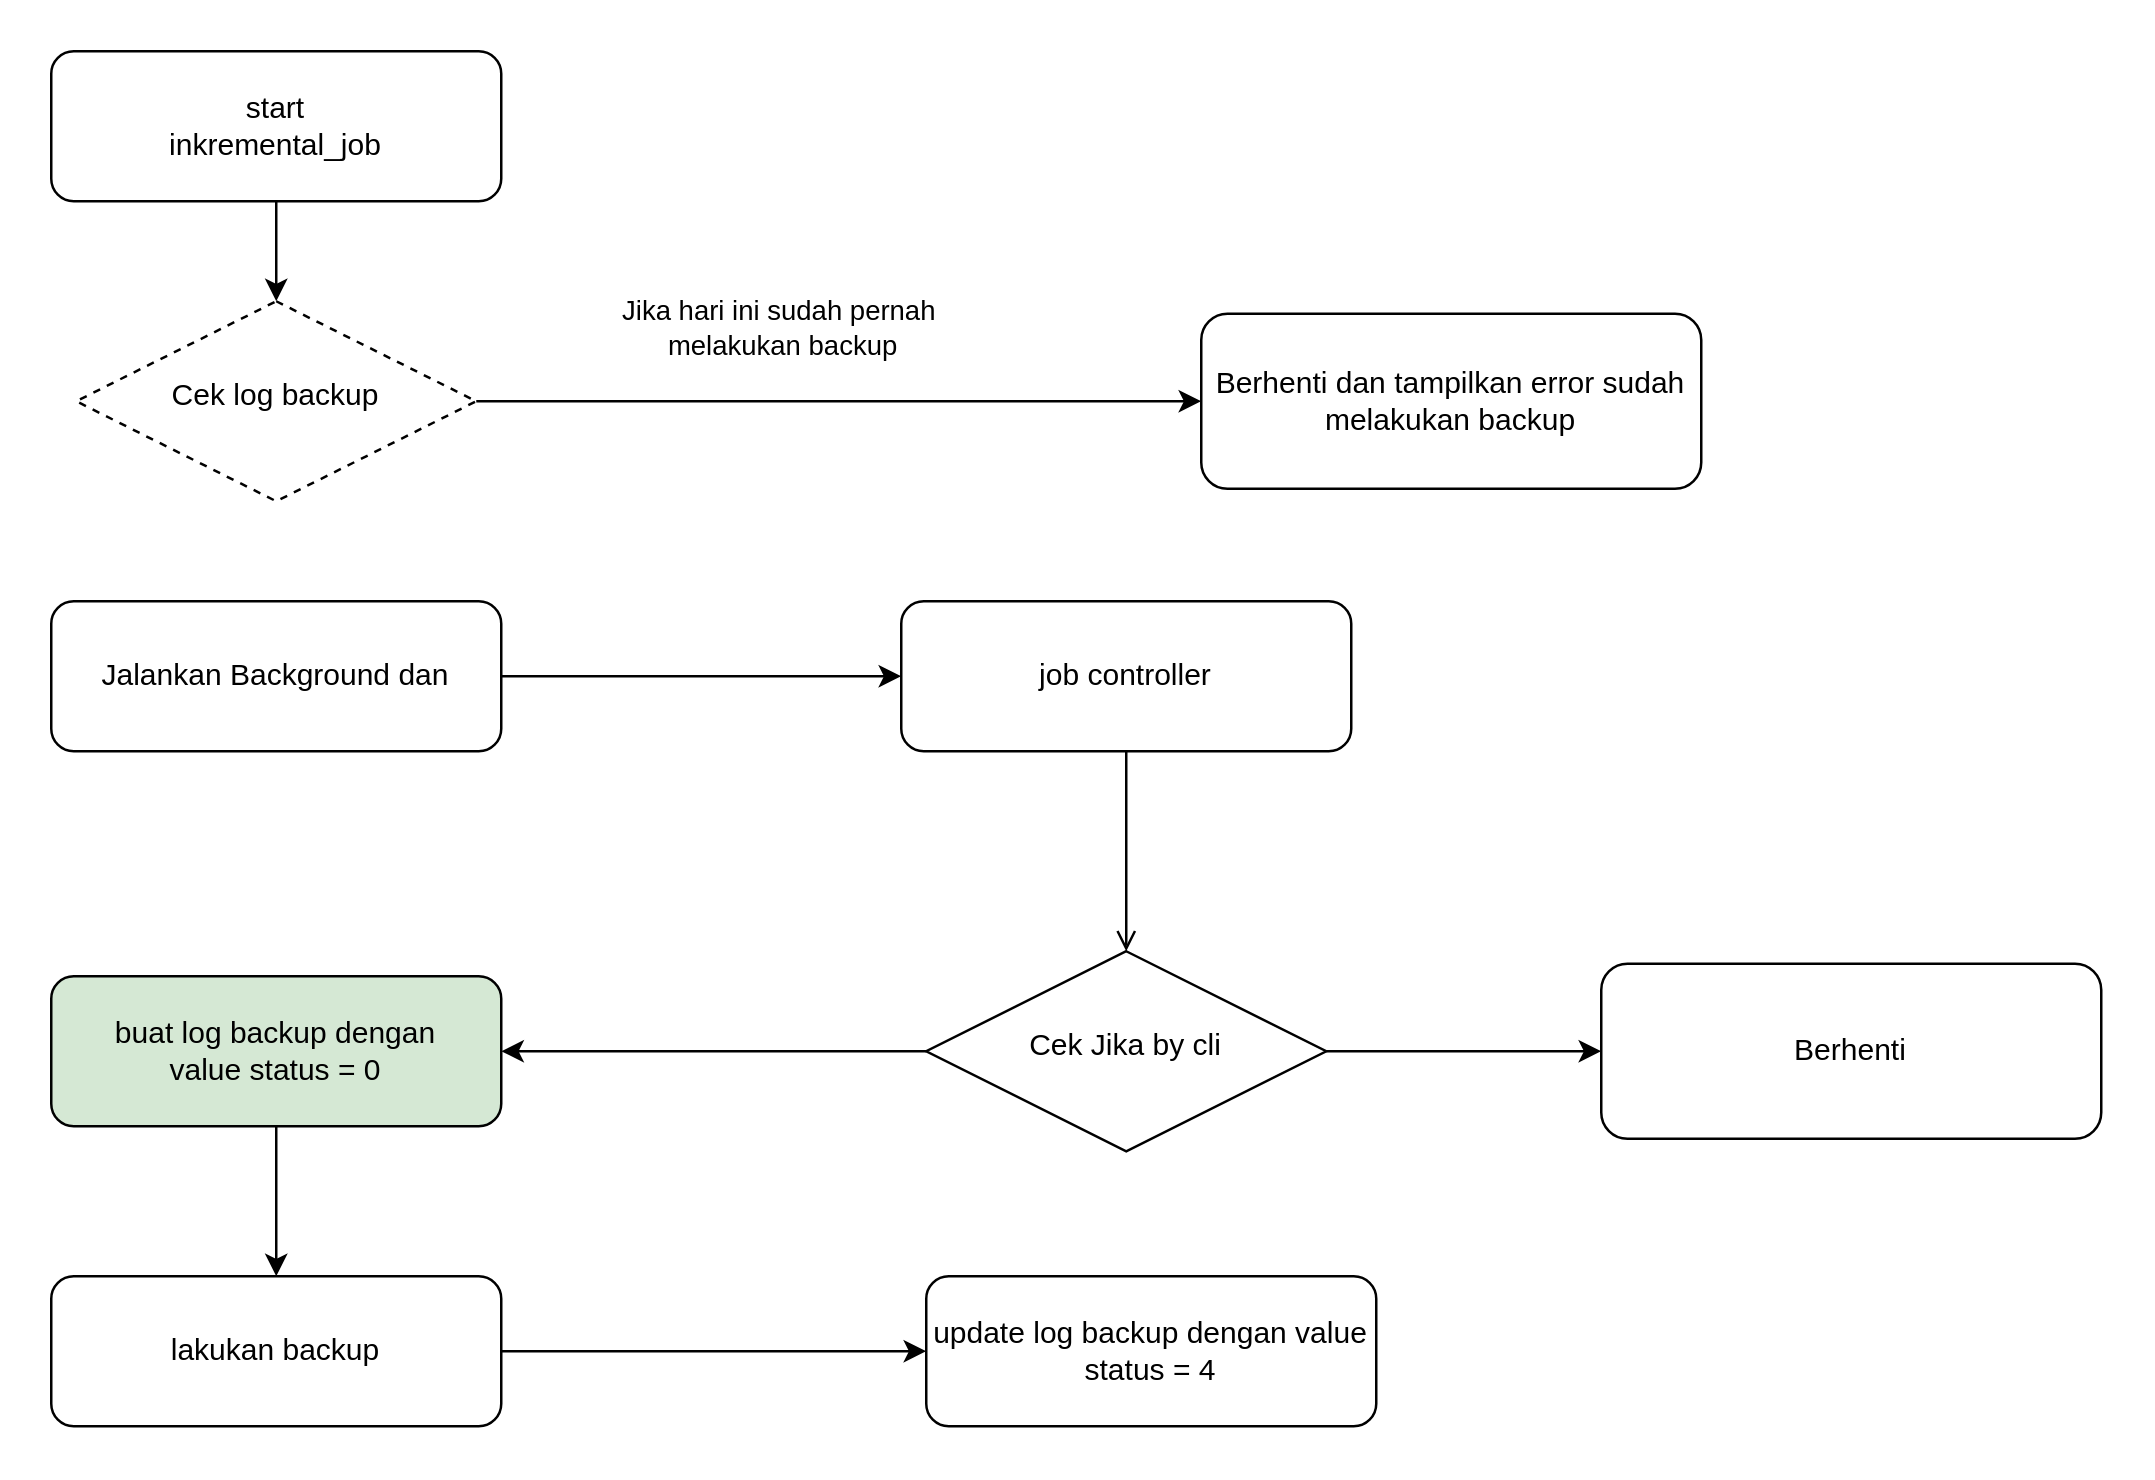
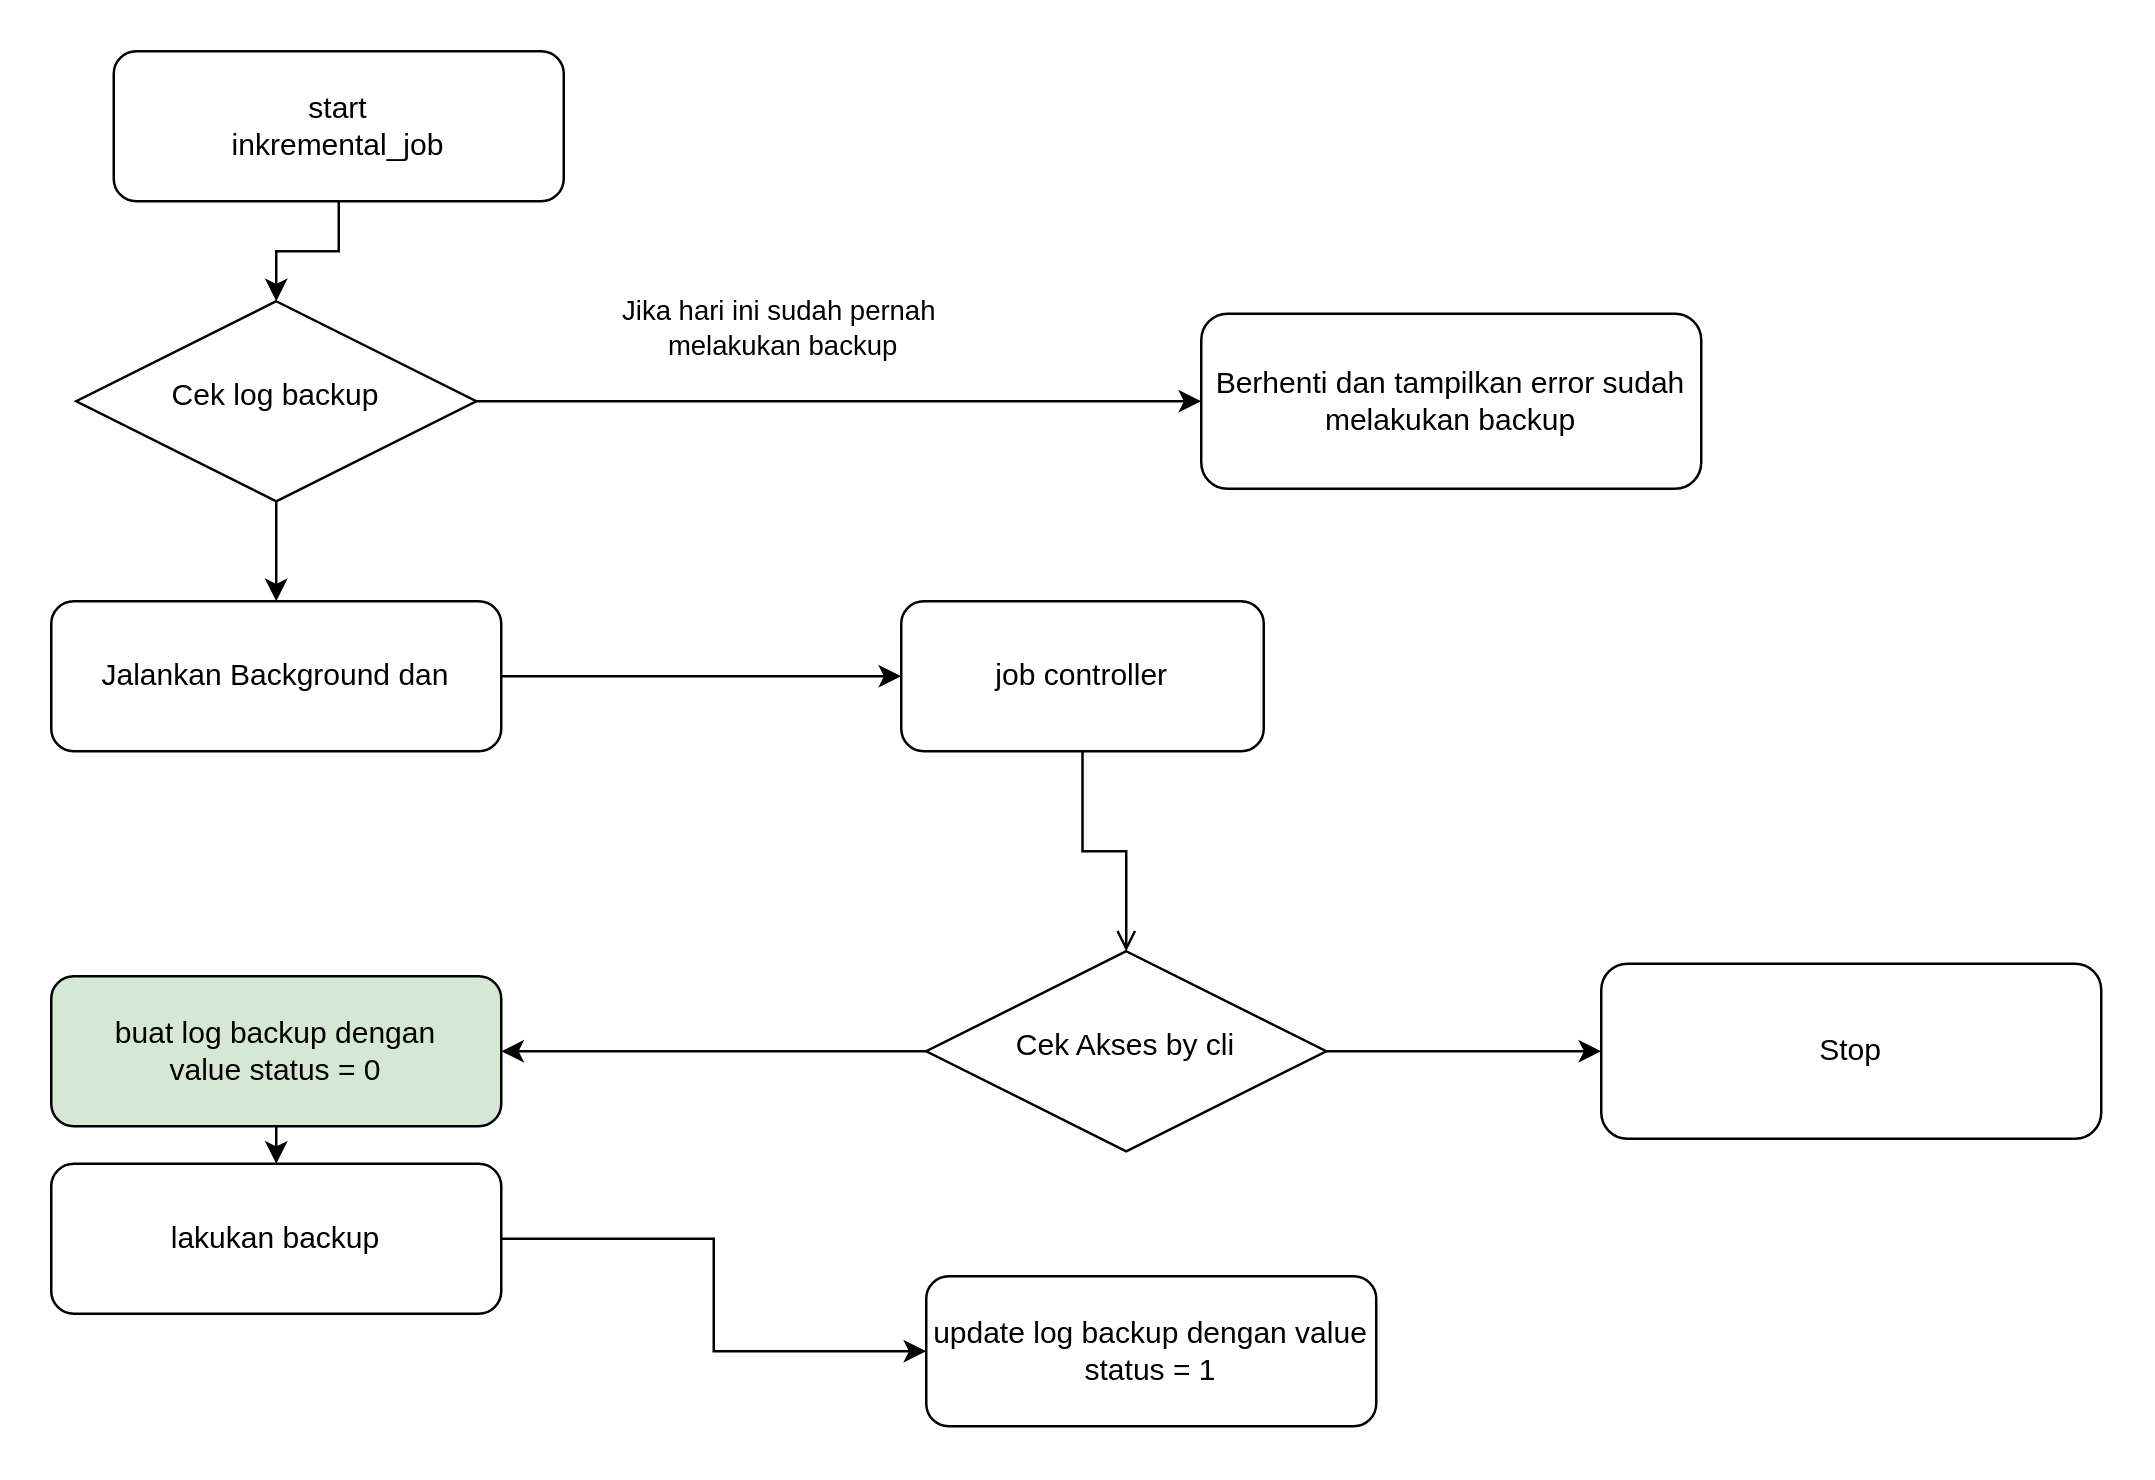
(276, 126) -> (339, 126)
(276, 401) -> (276, 401)
none -> (276, 543)
(1126, 676) -> (1083, 676)
(1126, 1046) -> (1126, 1046)
(1851, 1051) -> (1851, 1051)
(276, 1351) -> (276, 1239)
(1151, 1351) -> (1151, 1351)
